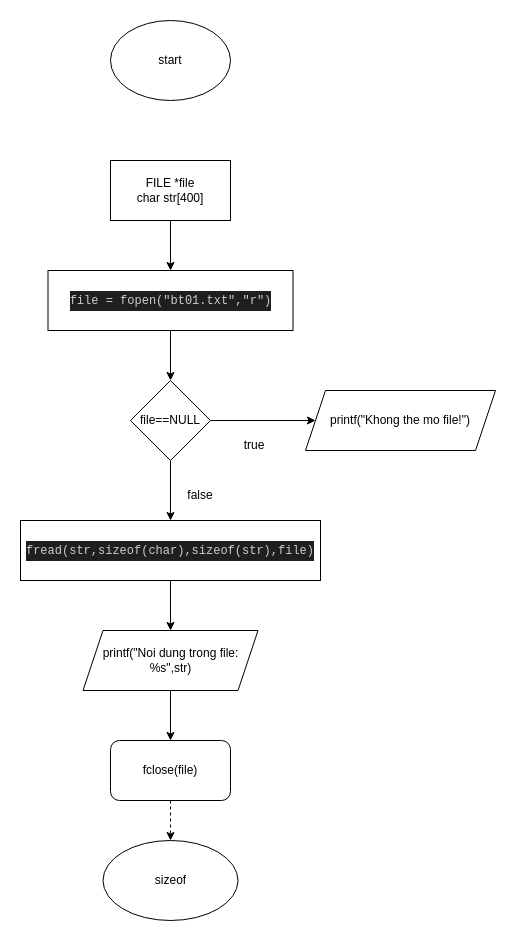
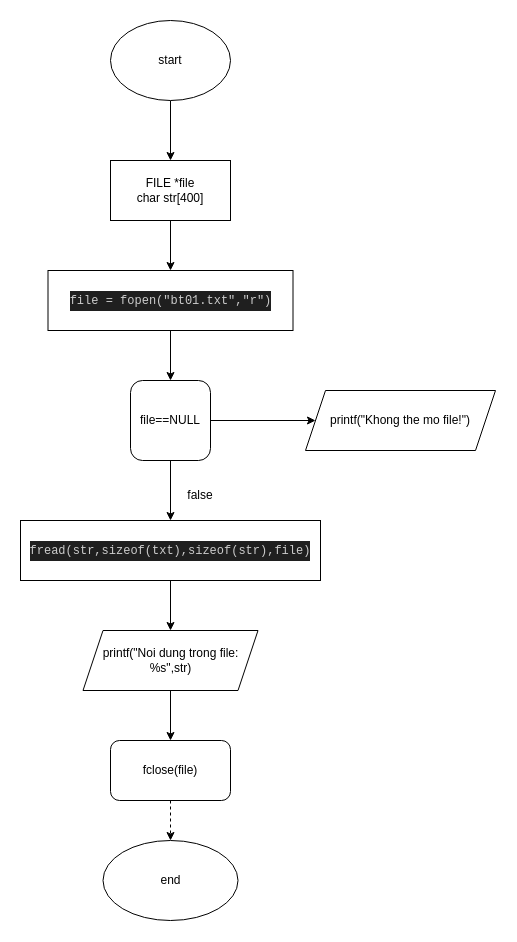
none -> (171, 127)
(171, 421) -> (171, 421)
(255, 446) -> none
(171, 551) -> (171, 551)
(171, 881) -> (171, 881)
